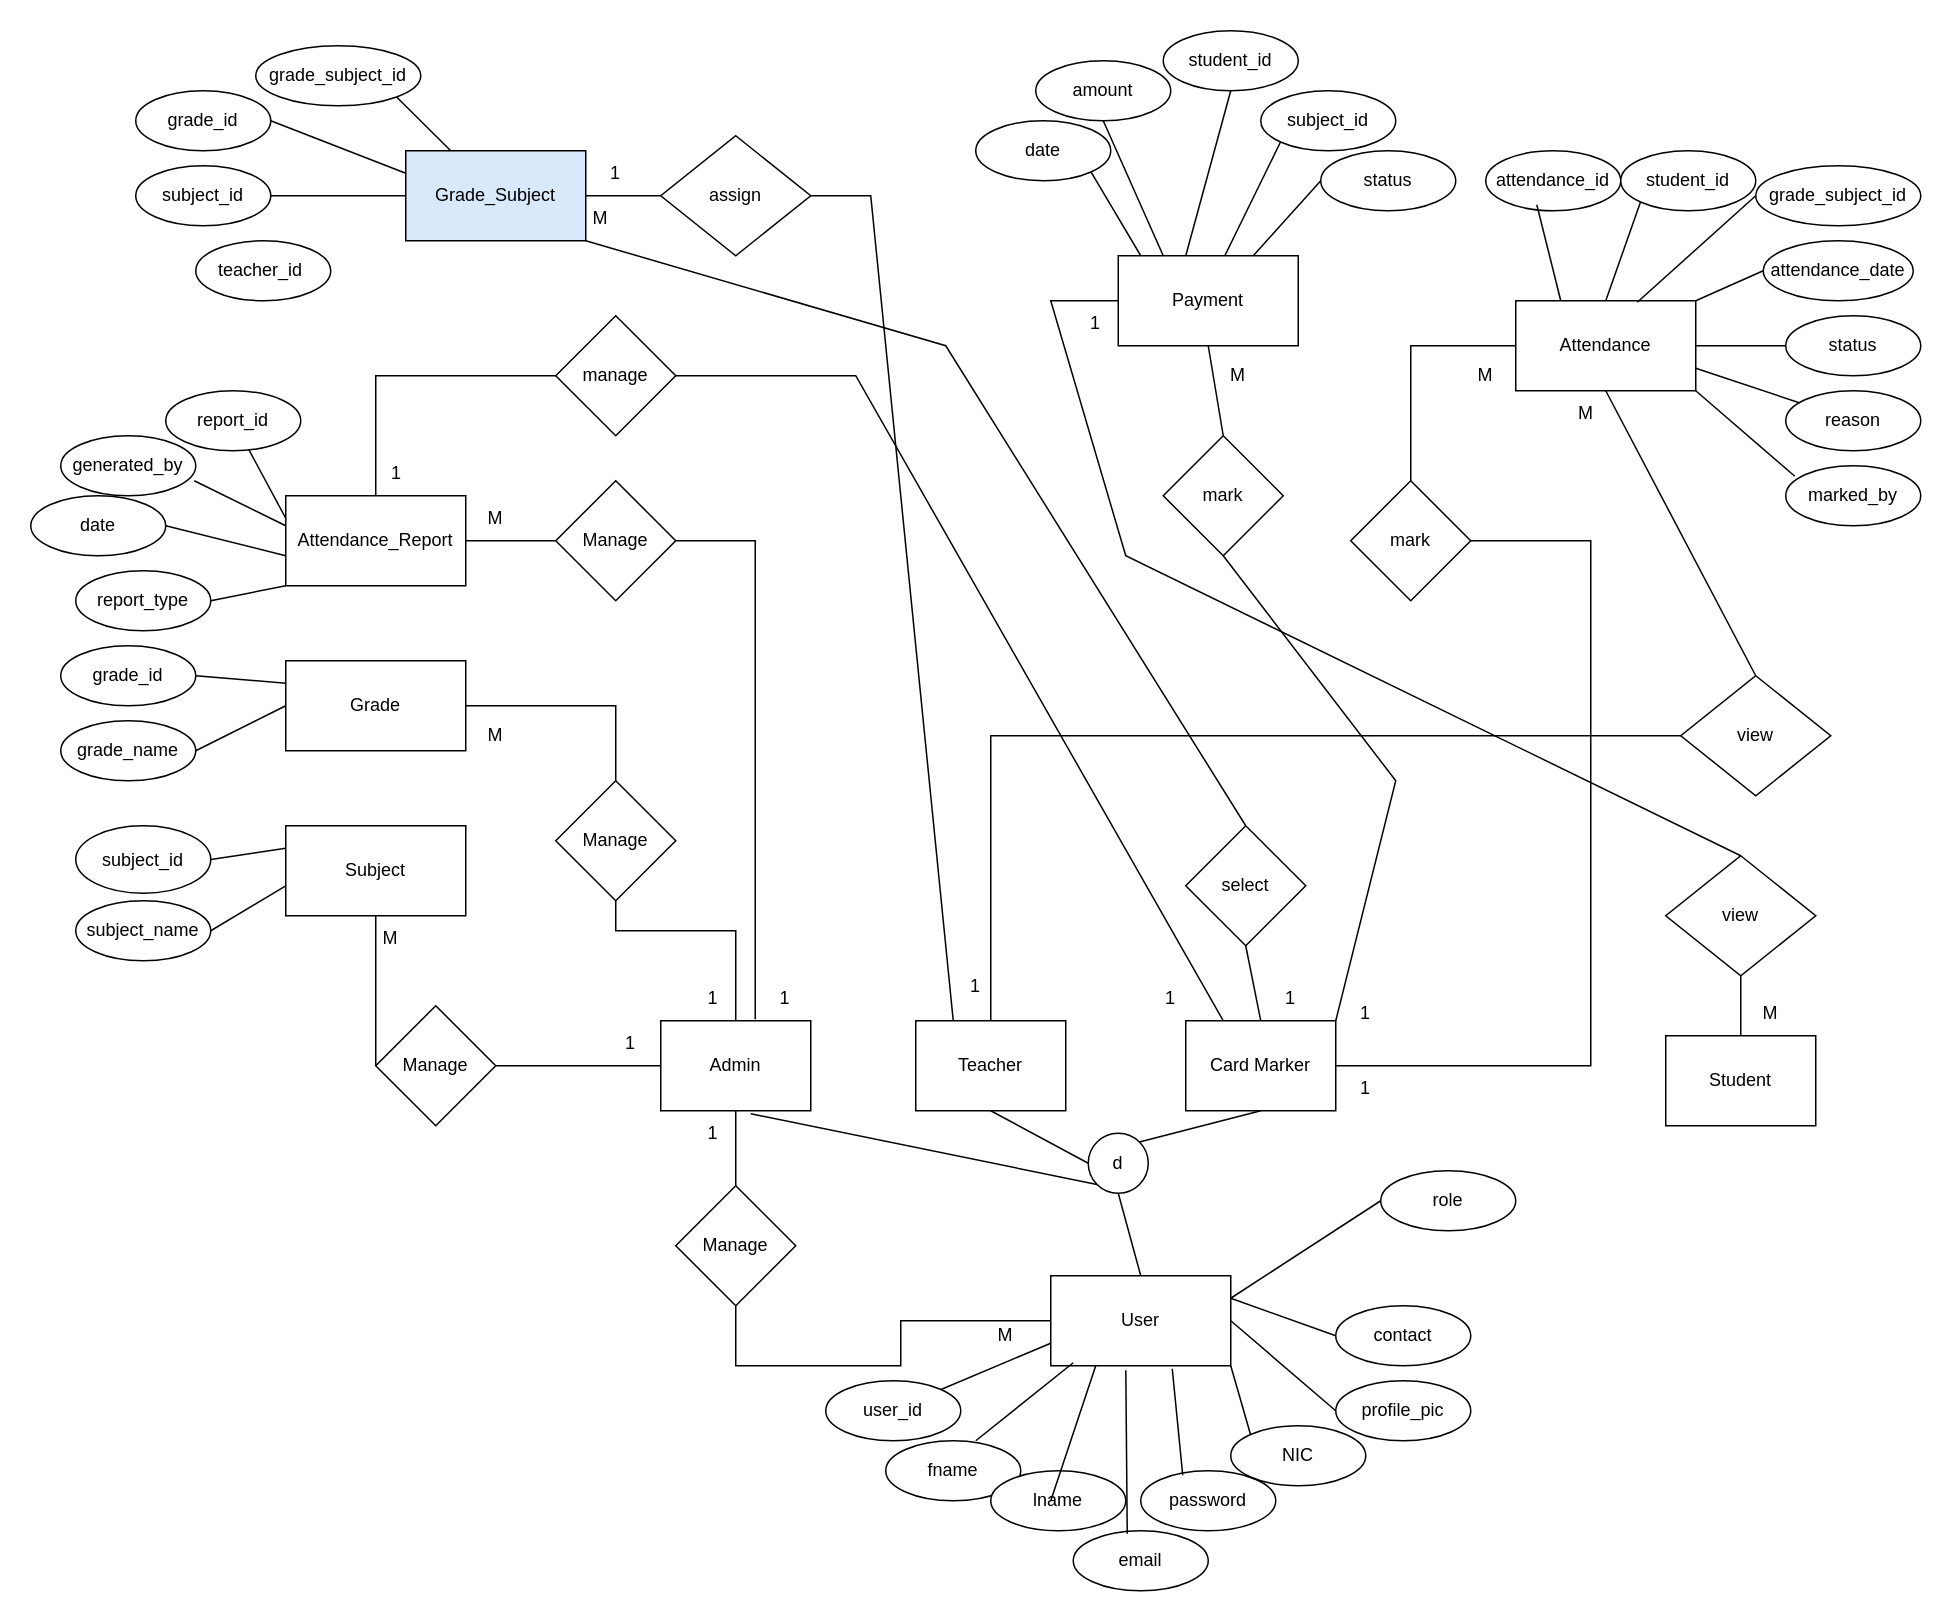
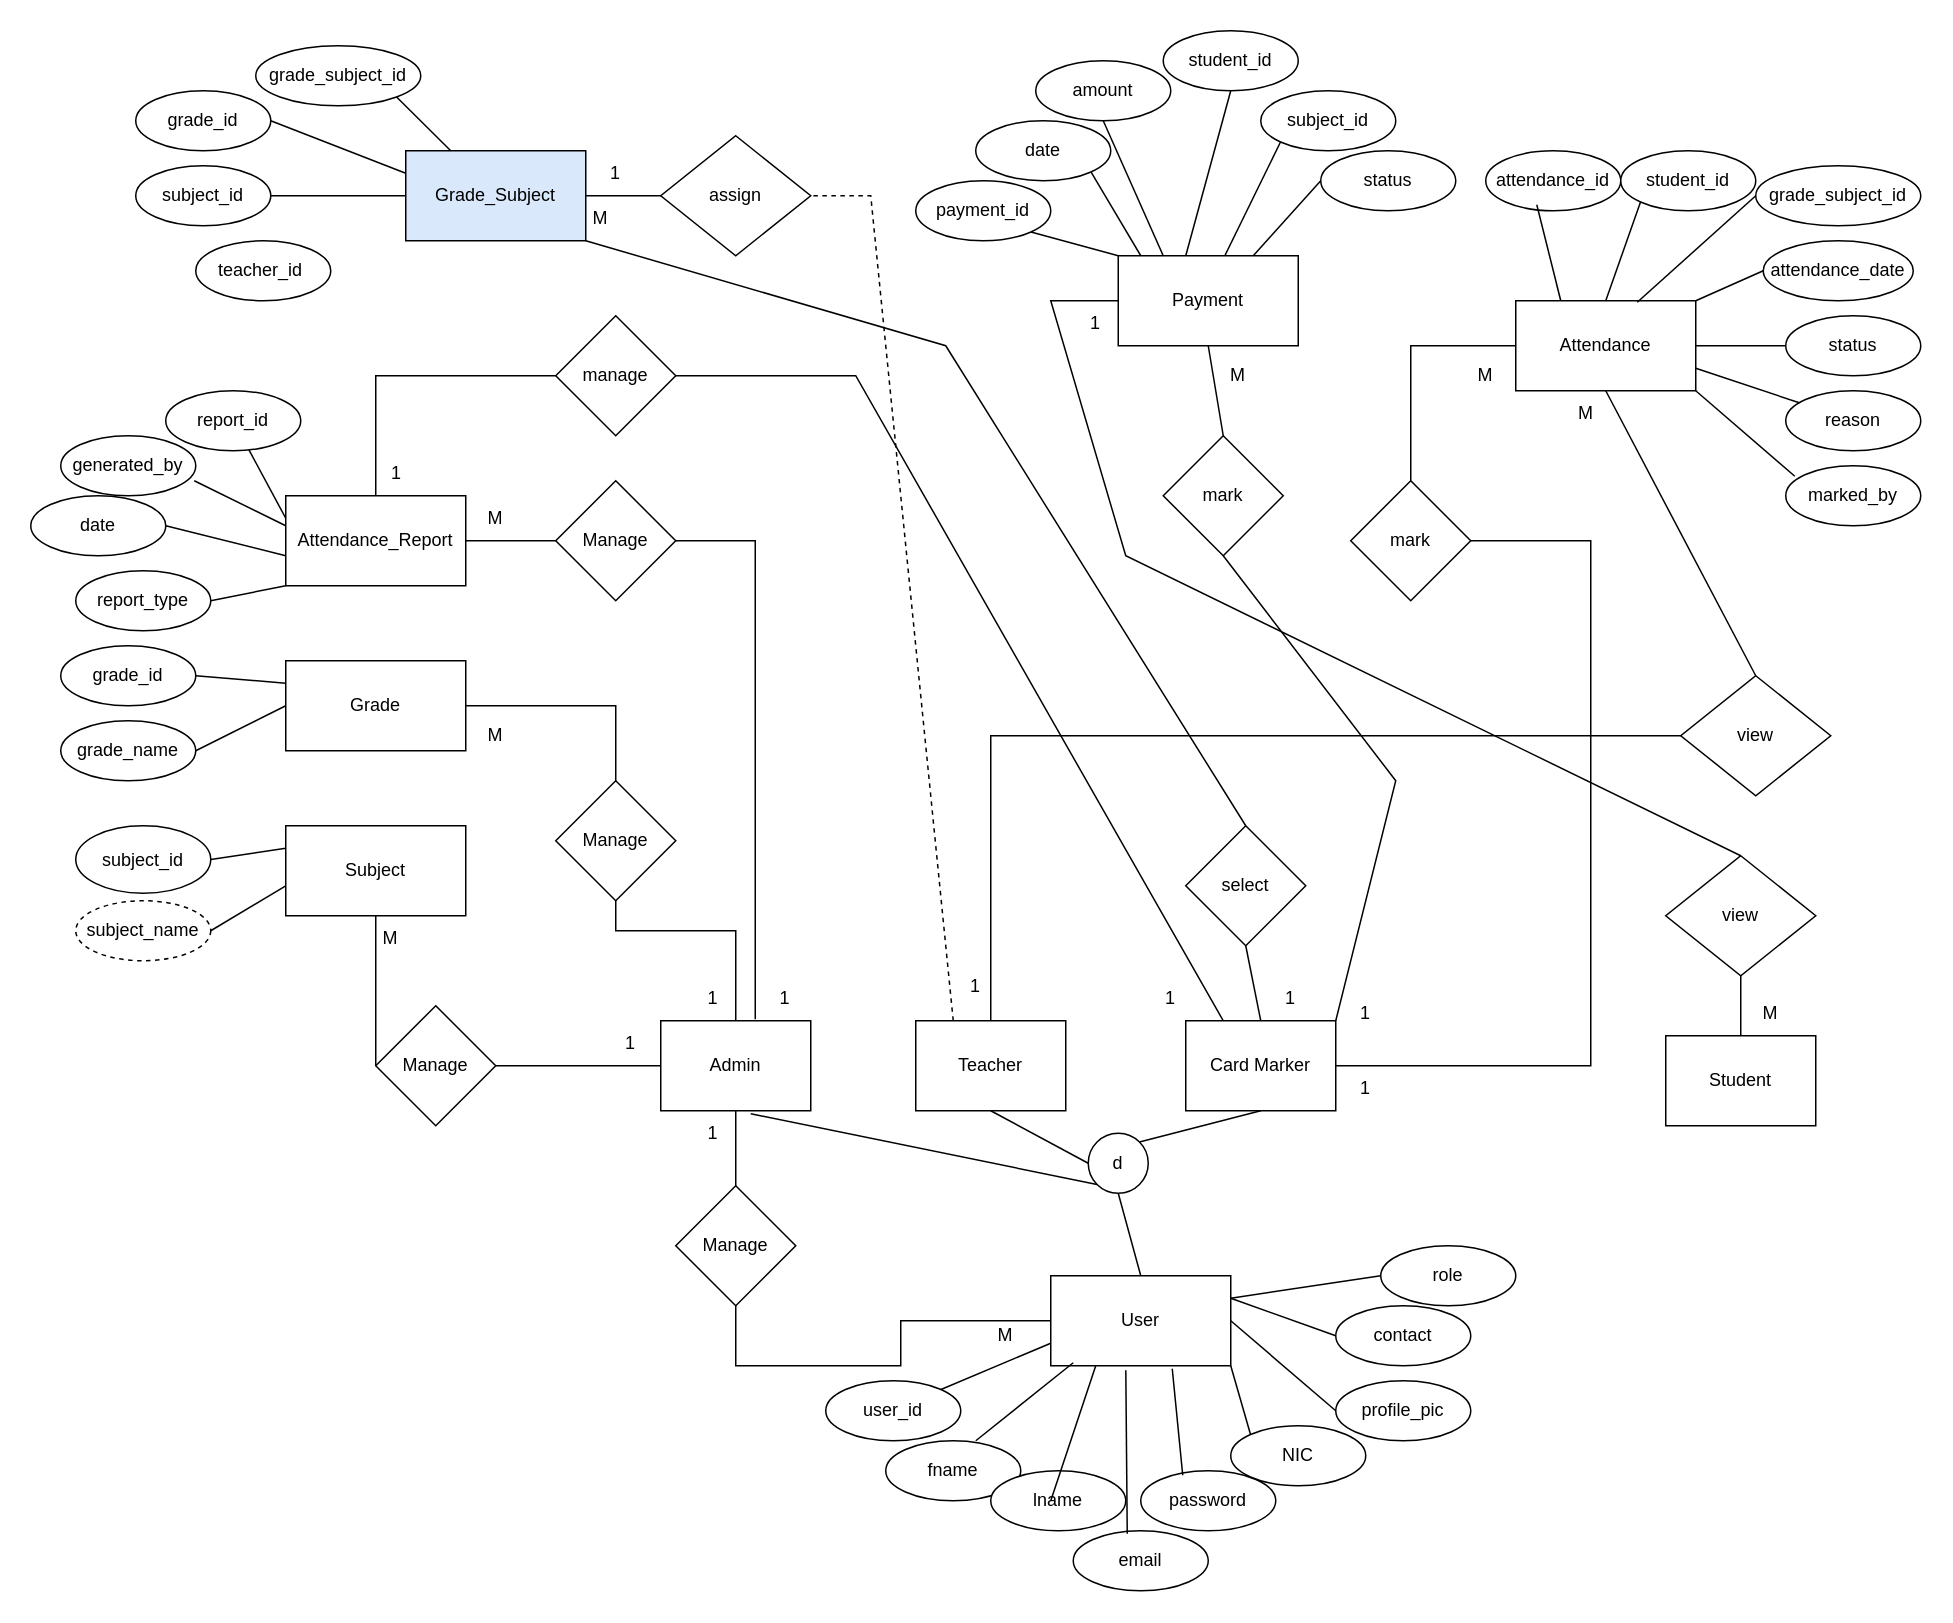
none -> (983, 211)
none -> (1075, 244)
(925, 734) -> (925, 734)
(143, 931) -> (143, 931)
(1448, 1201) -> (1448, 1276)
